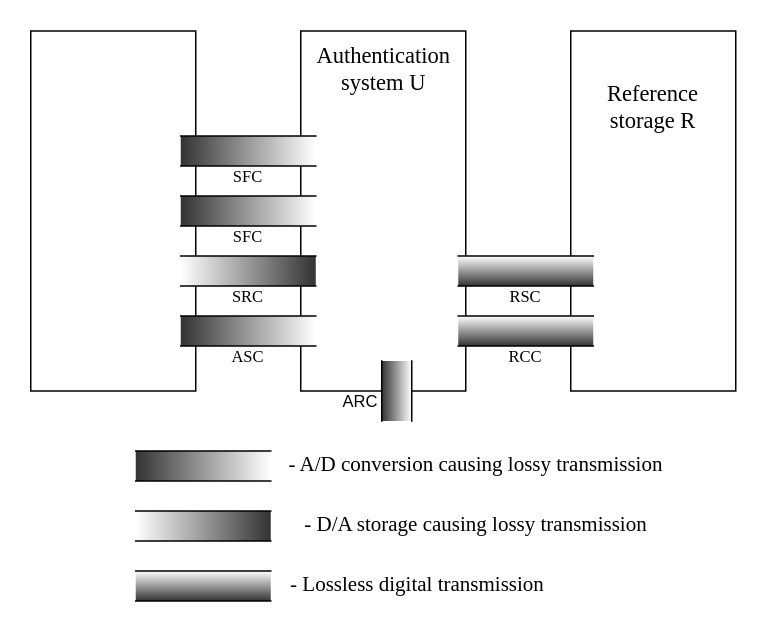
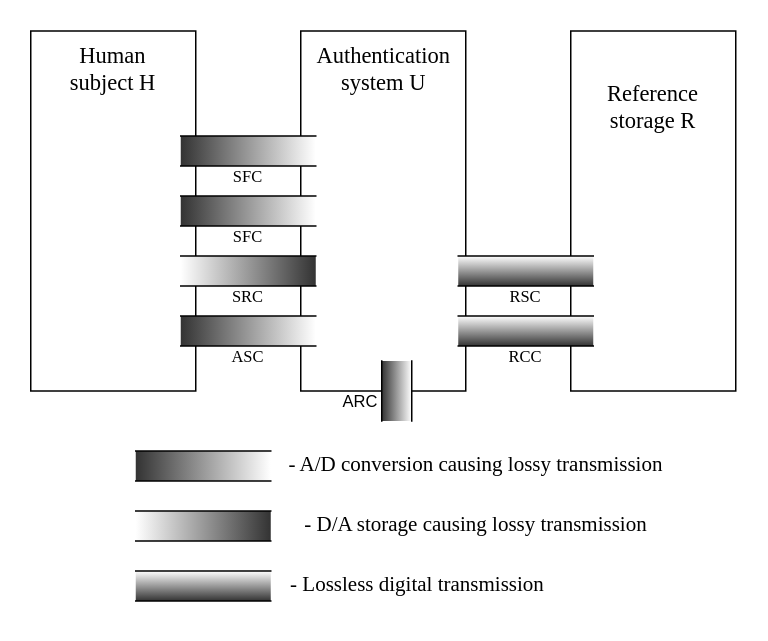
none -> (113, 68)
